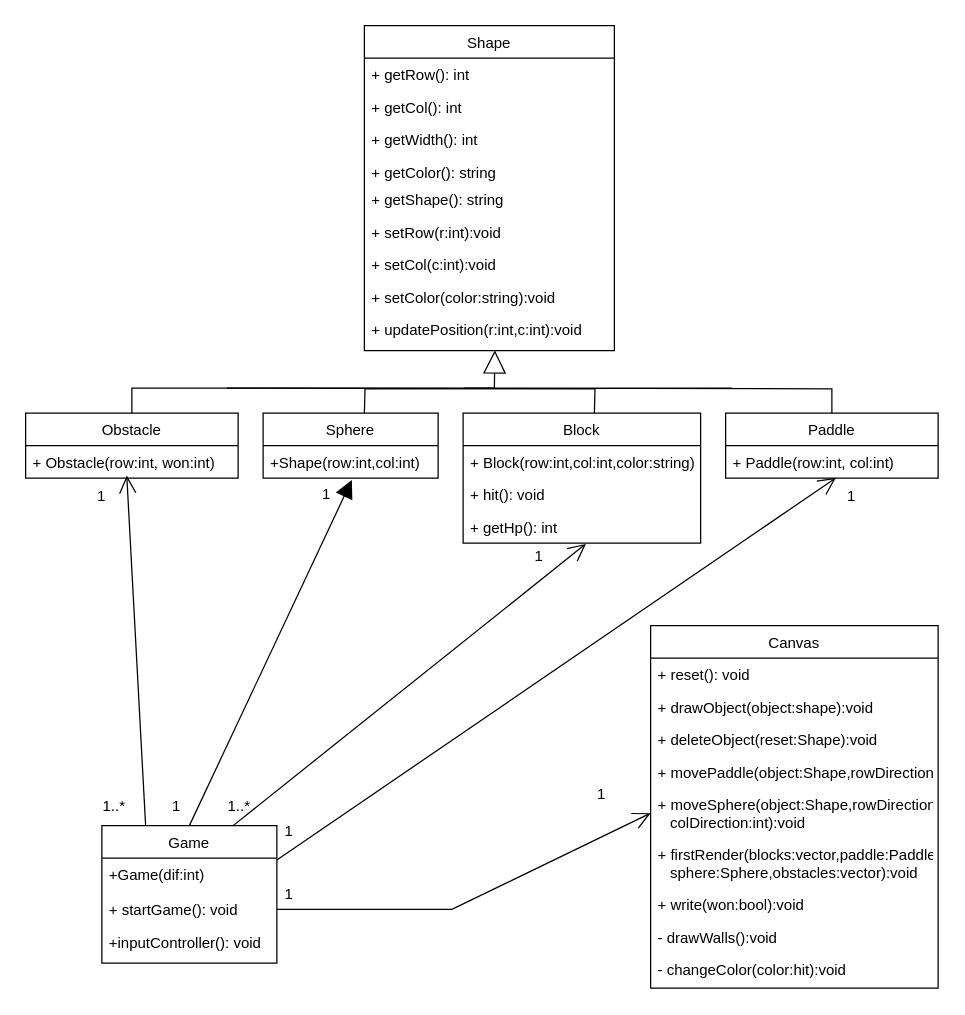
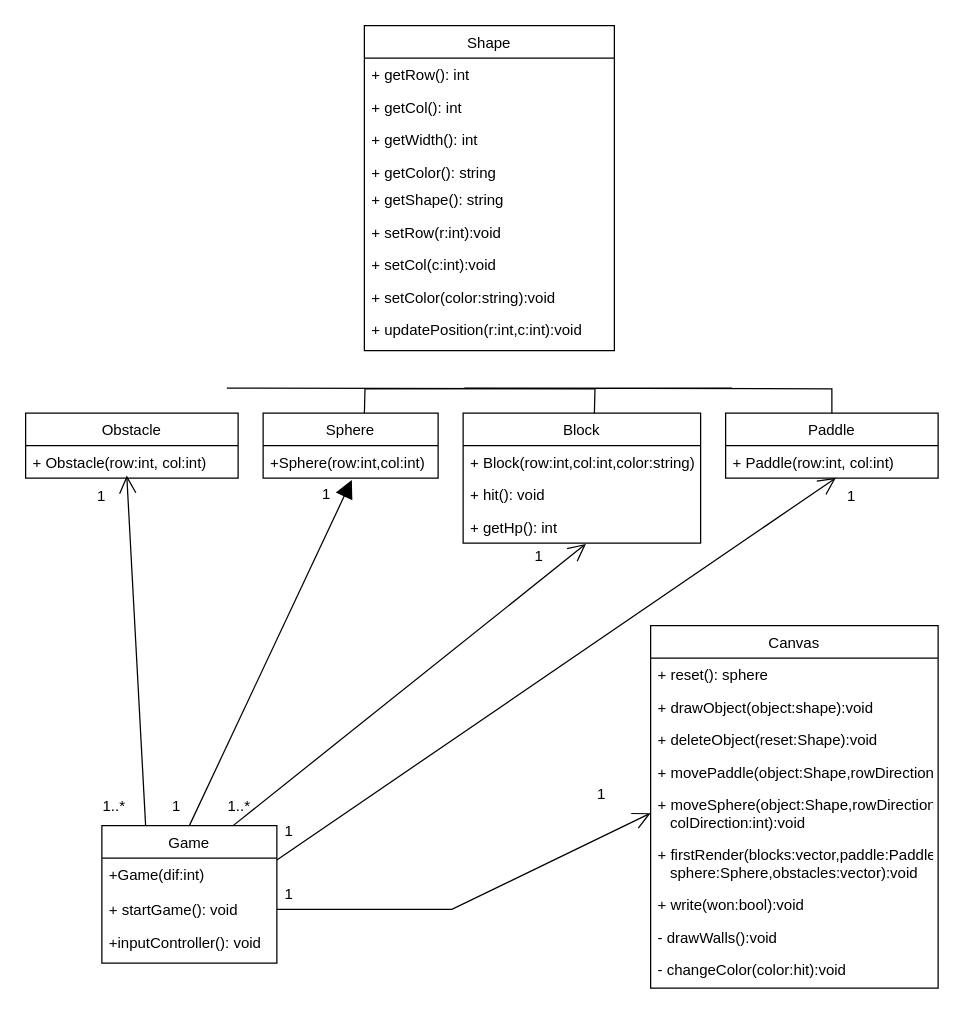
(167, 388) -> none
(135, 463) -> (133, 463)
(355, 463) -> (359, 463)
(713, 675) -> (723, 675)
